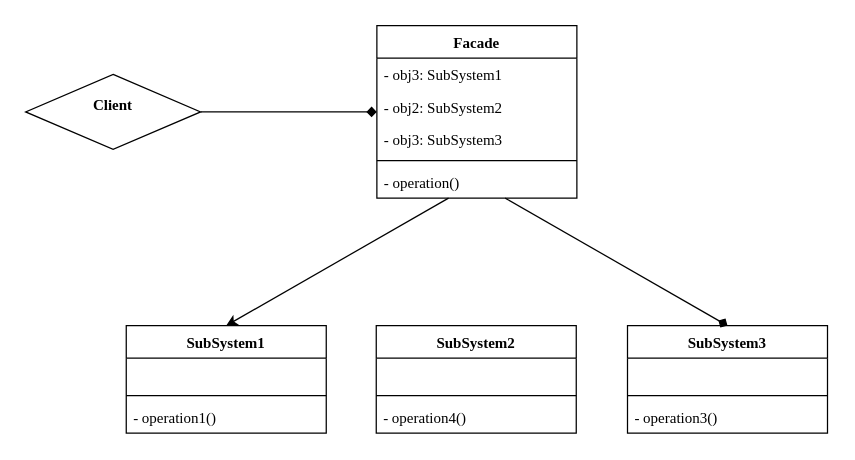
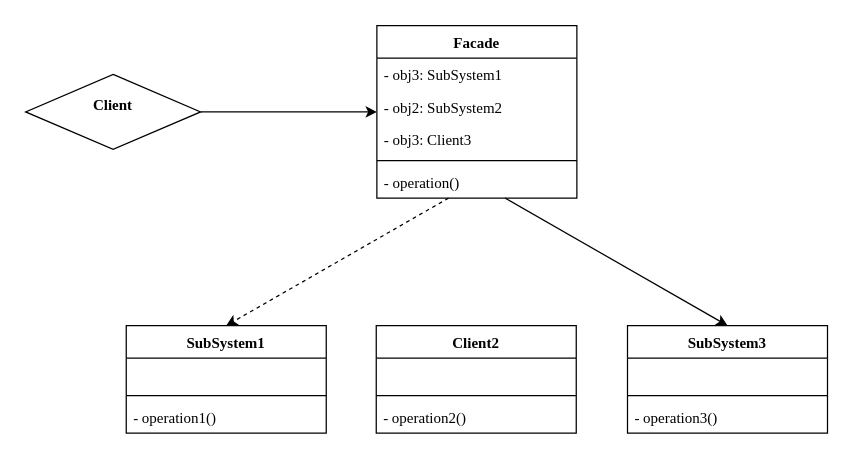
(366, 112) -> (367, 112)
(454, 140) -> (437, 140)
(339, 261) -> (339, 261)
(718, 320) -> (718, 320)
(476, 343) -> (476, 343)
(438, 418) -> (438, 418)
